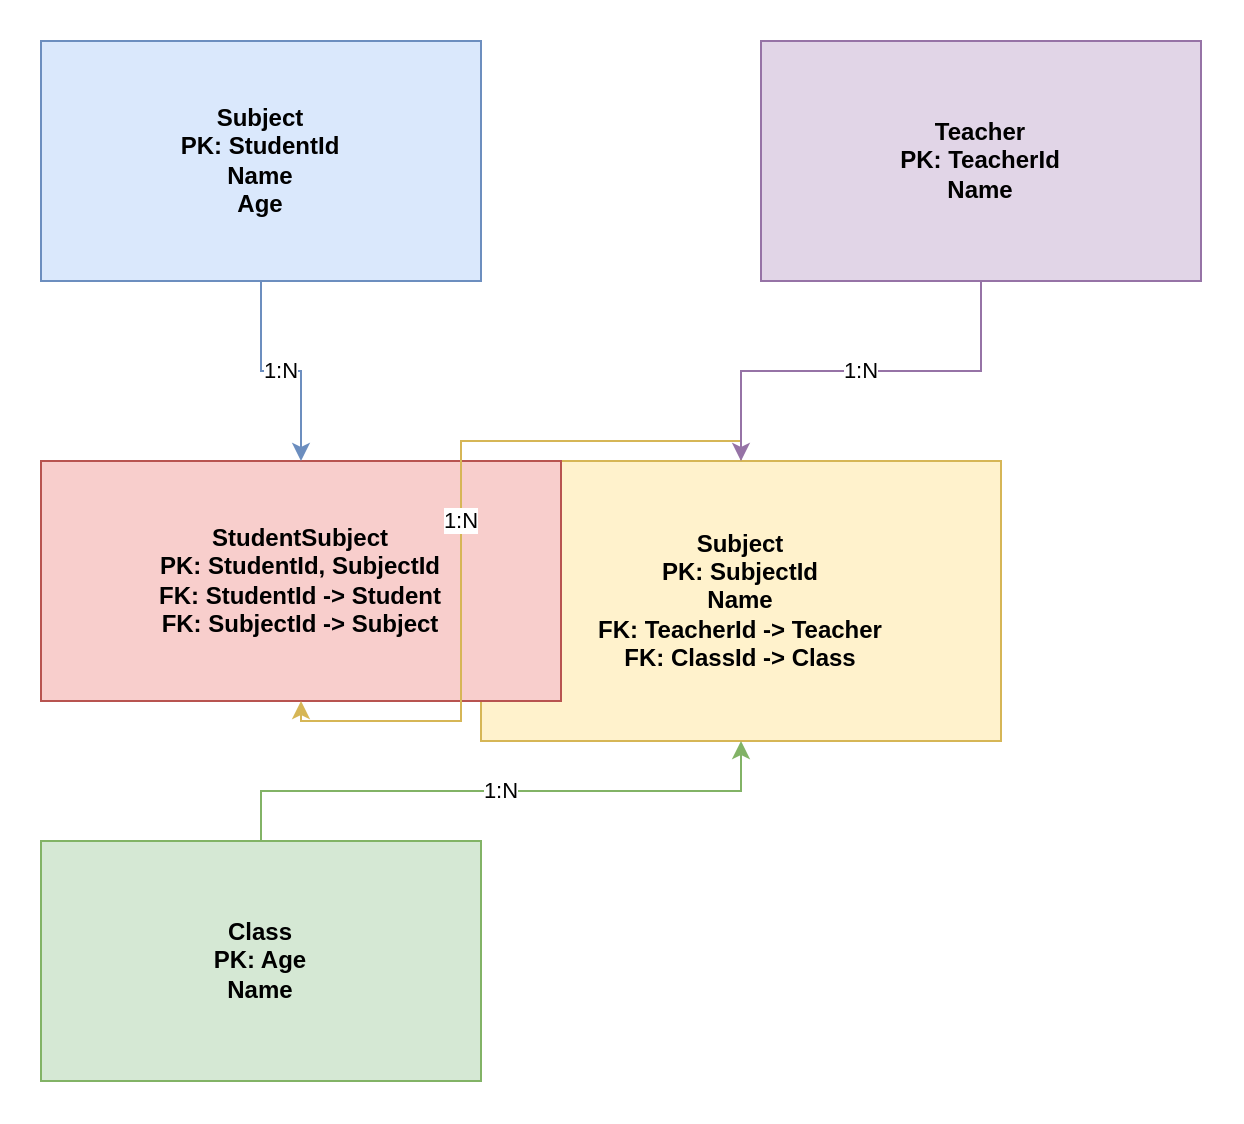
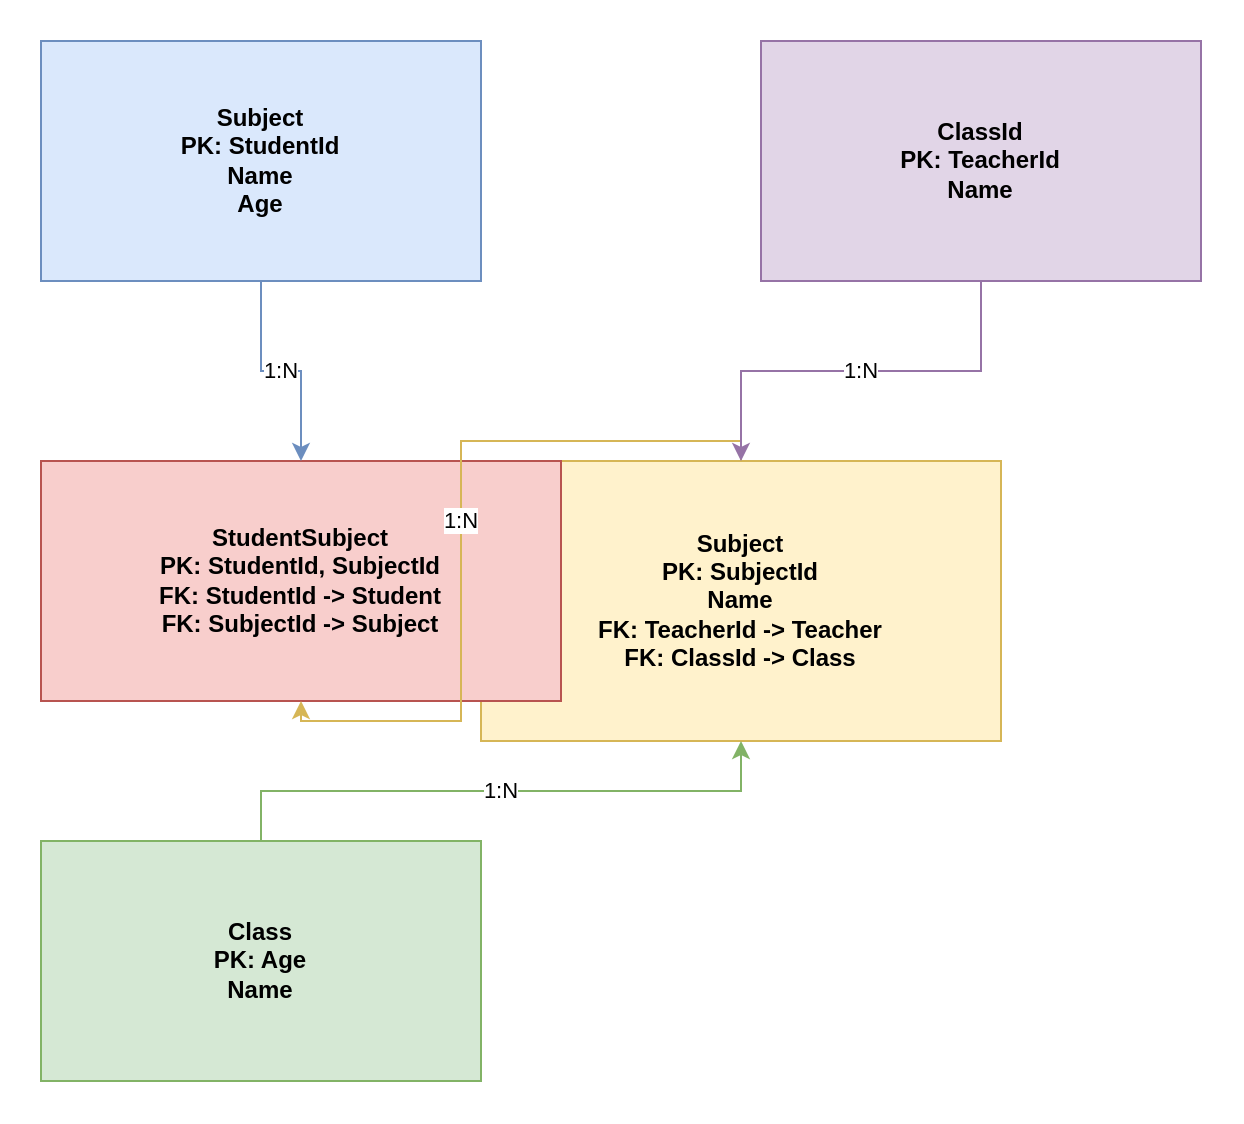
(981, 161) -> (981, 161)
